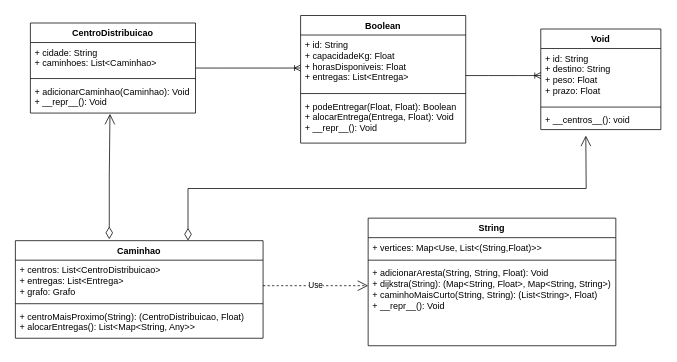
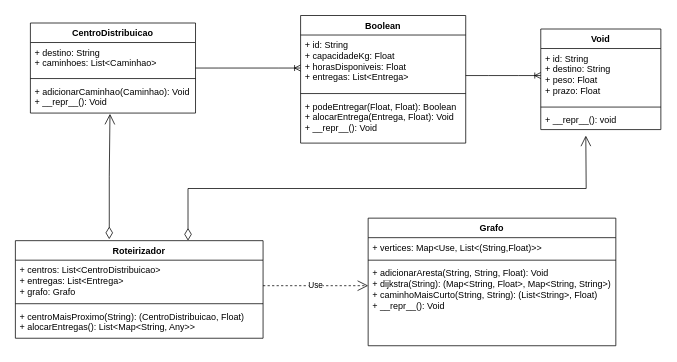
(96, 58) -> (96, 58)
(593, 121) -> (586, 121)
(492, 229) -> (492, 229)
(139, 251) -> (139, 251)
